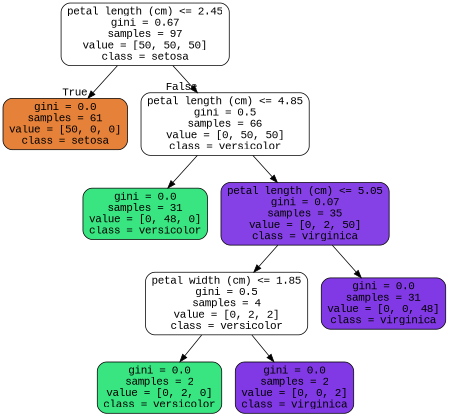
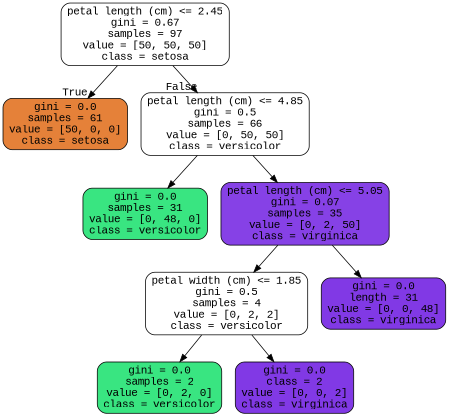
(383, 304) -> (383, 304)
(295, 388) -> (295, 388)
